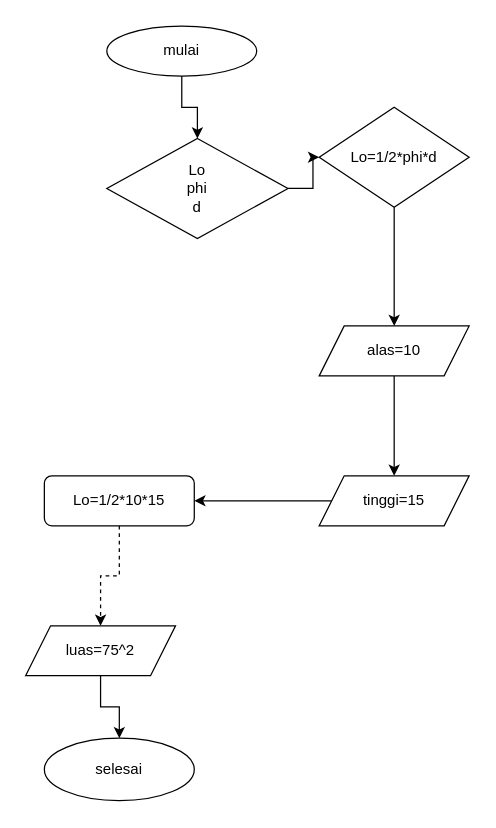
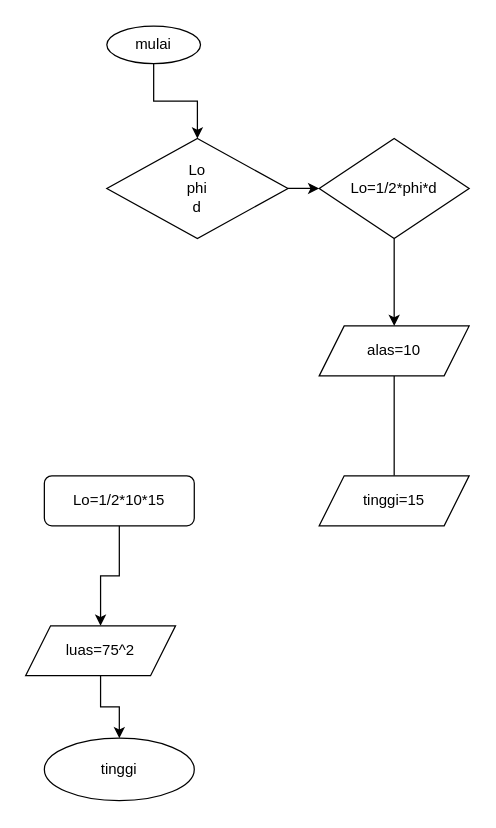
(182, 51) -> (154, 44)
(394, 157) -> (394, 188)
(394, 466) -> (394, 469)
(268, 501) -> none
(113, 576) -> (113, 576)
(119, 769) -> (119, 769)
